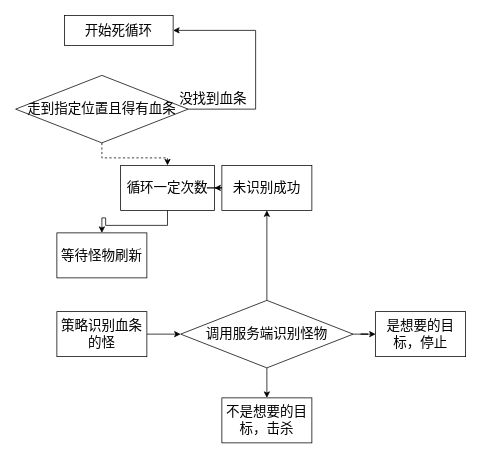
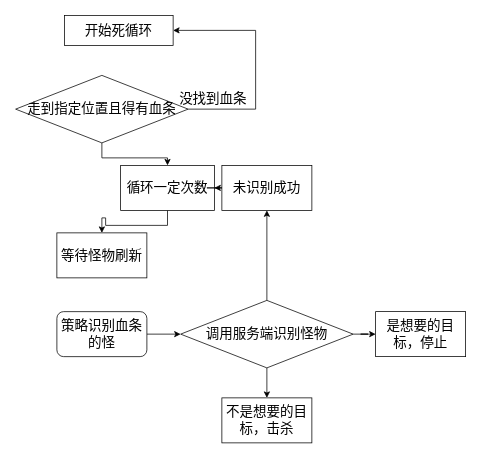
(127, 158) -> (127, 158)
(102, 334) -> (102, 334)
